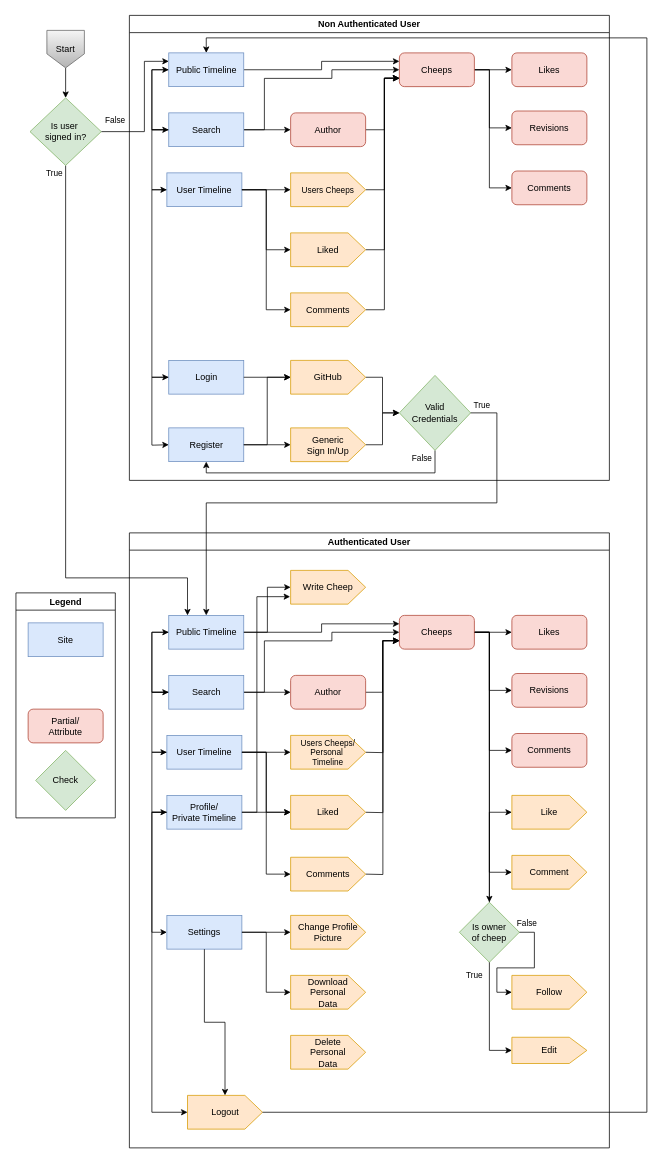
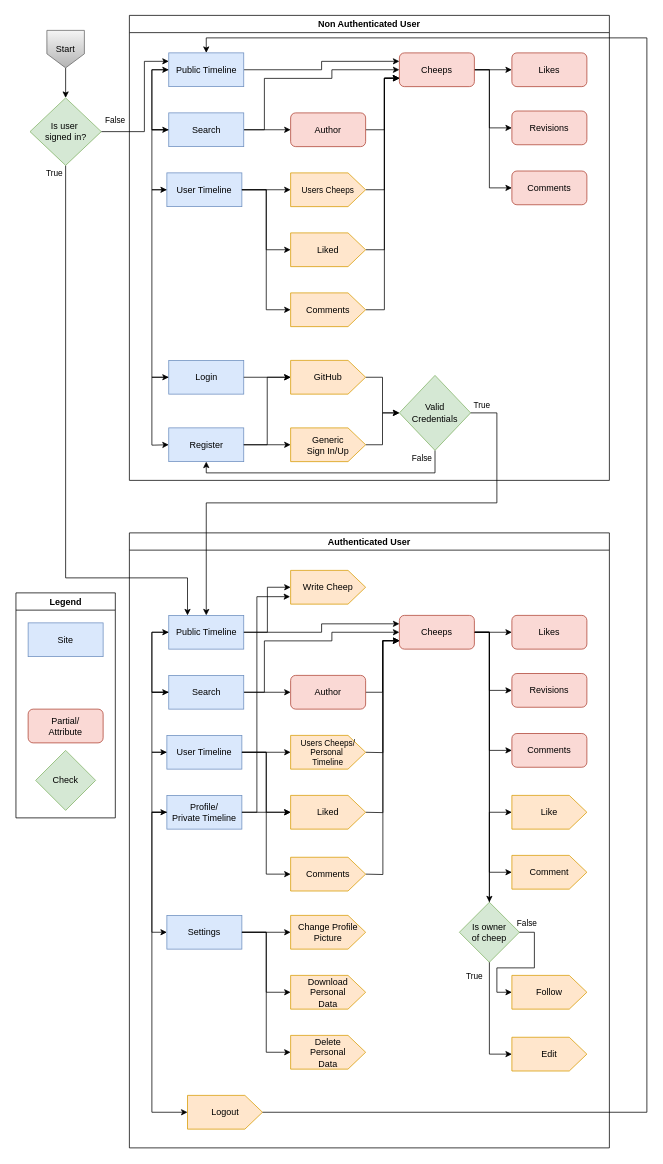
(204, 996) -> (266, 1032)
(549, 1050) -> (549, 1054)
